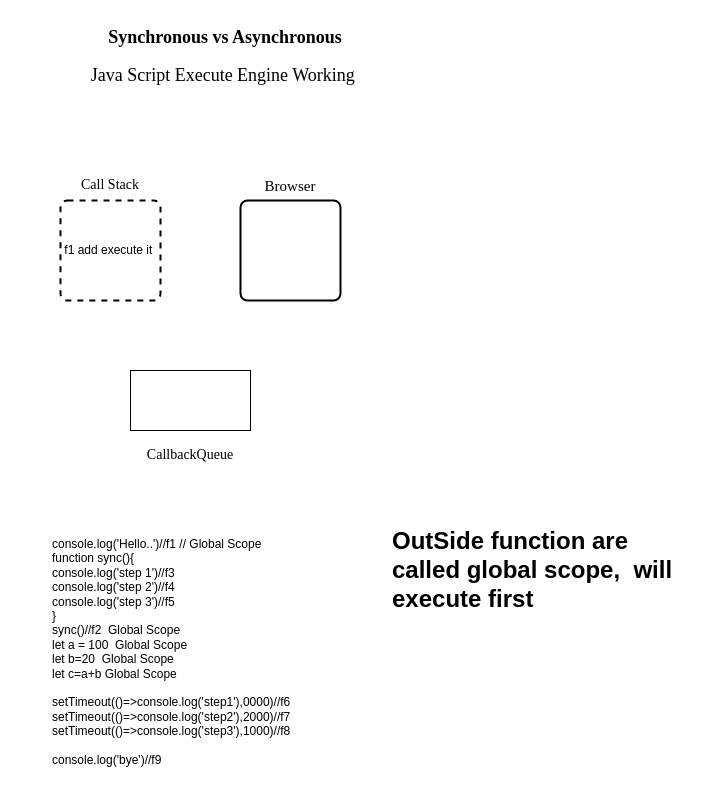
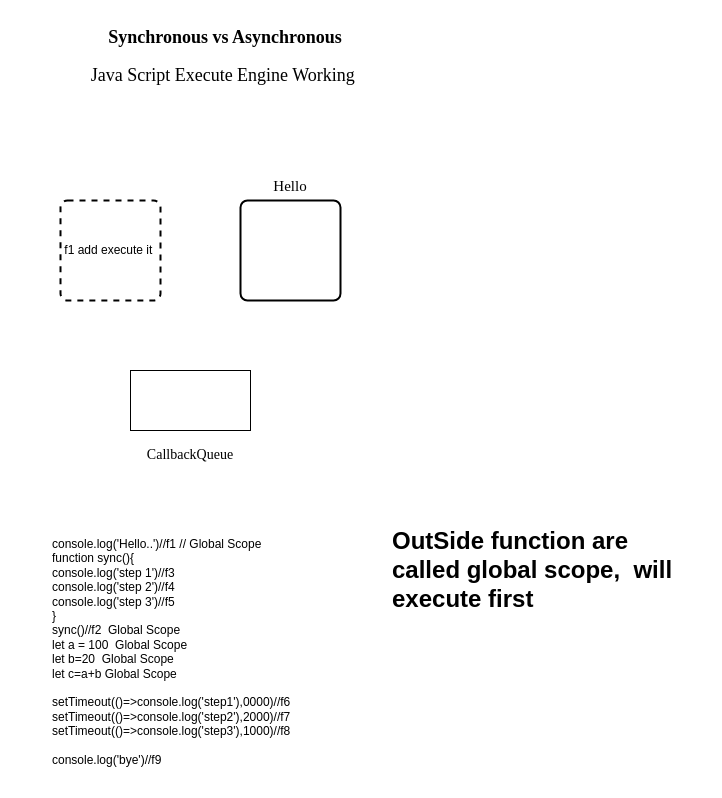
(111, 186) -> none
(291, 186) -> (291, 186)
